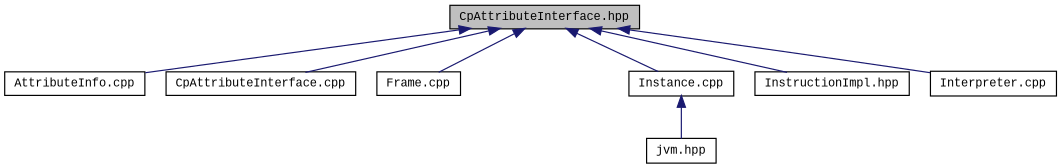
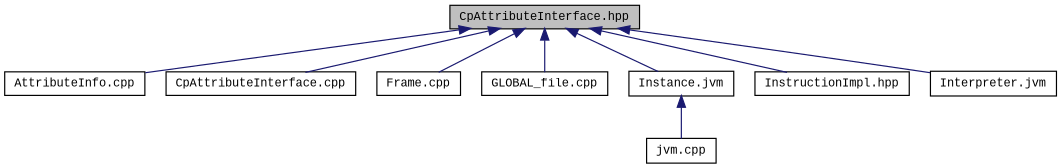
none -> (545, 84)
(681, 84) -> (681, 84)
(993, 84) -> (993, 84)
(681, 151) -> (681, 151)
